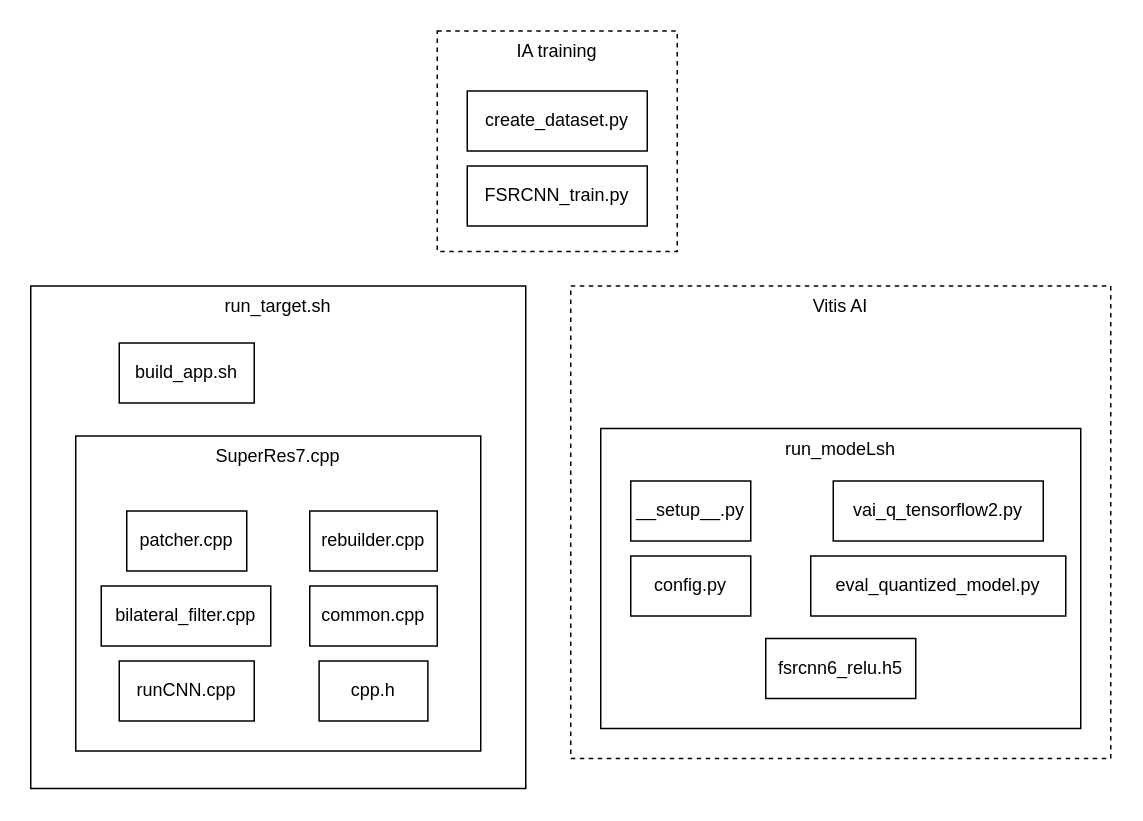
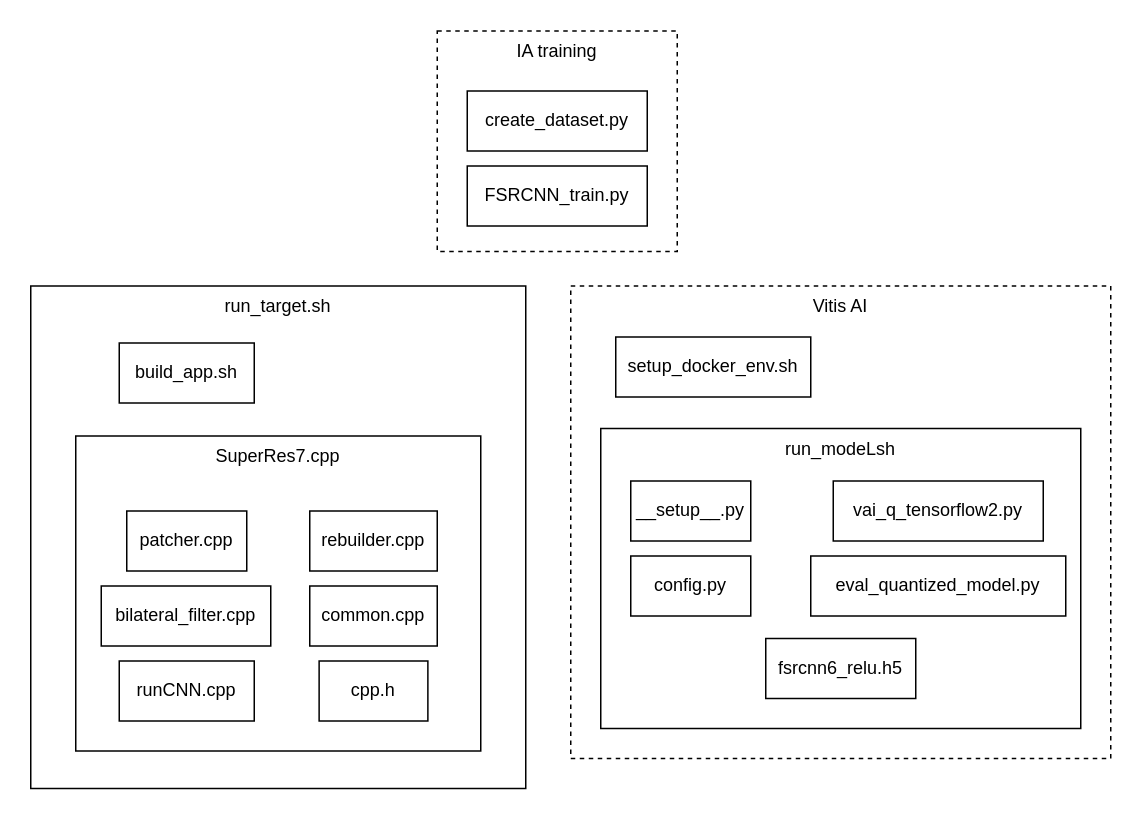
none -> (713, 367)
